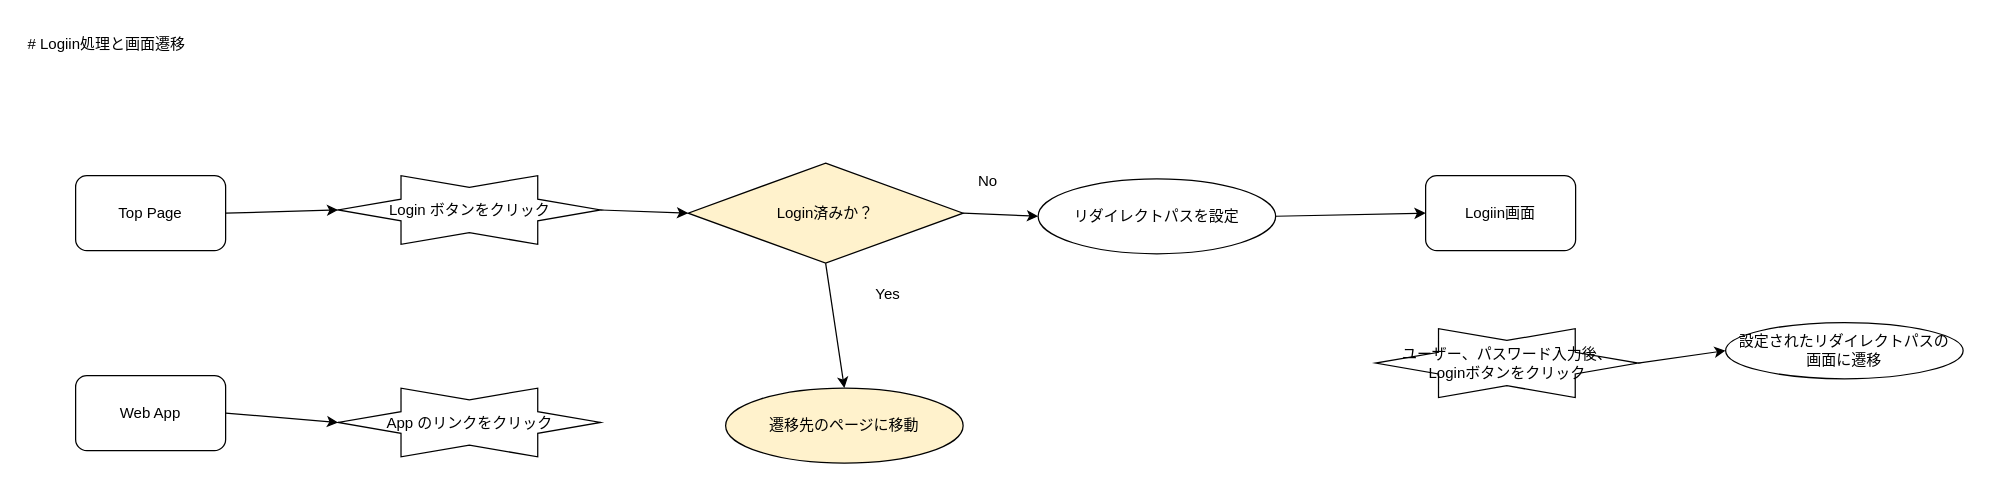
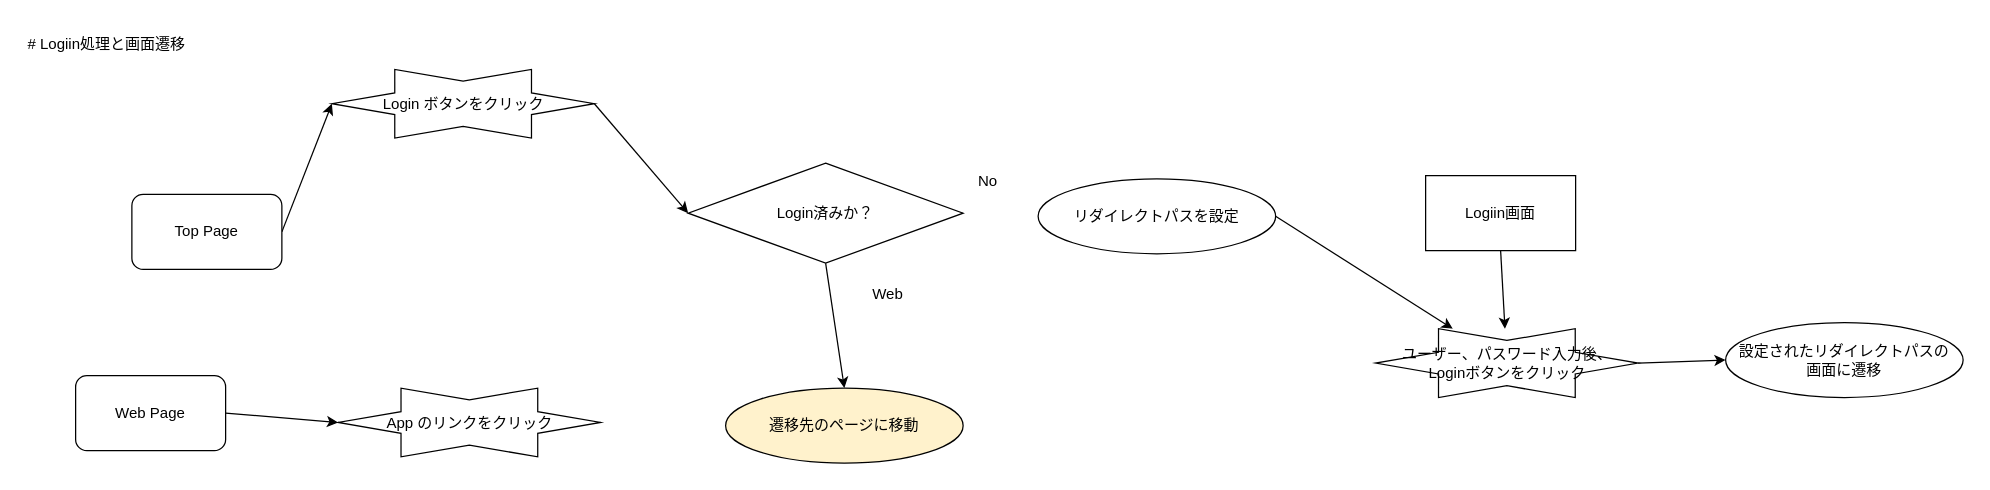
(469, 210) -> (463, 104)
(151, 213) -> (207, 232)
(826, 213) -> (826, 213)
(1501, 213) -> (1501, 213)
(996, 214) -> none
(1347, 215) -> (1360, 270)
none -> (1503, 286)
(888, 294) -> (888, 294)
(1844, 351) -> (1844, 360)
(151, 413) -> (151, 413)
